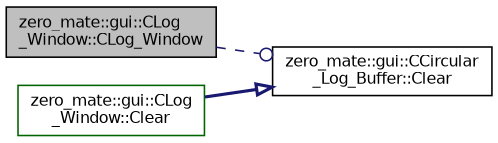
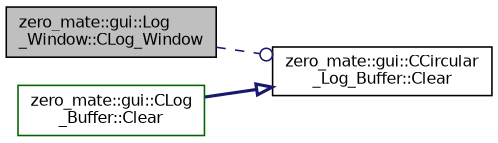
(111, 32) -> (111, 32)
(111, 110) -> (111, 110)
